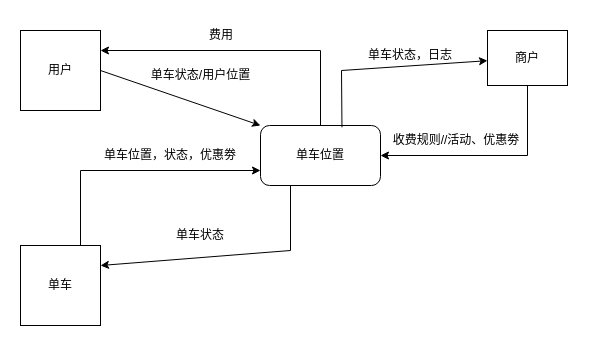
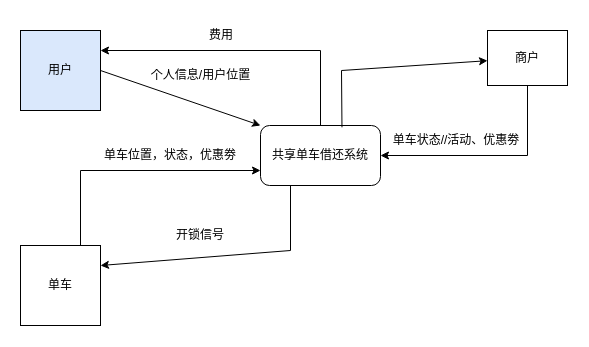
(411, 56) -> none
(61, 71) -> (61, 71)
(201, 76) -> (201, 76)
(457, 141) -> (457, 141)
(321, 156) -> (321, 156)
(201, 236) -> (201, 236)
